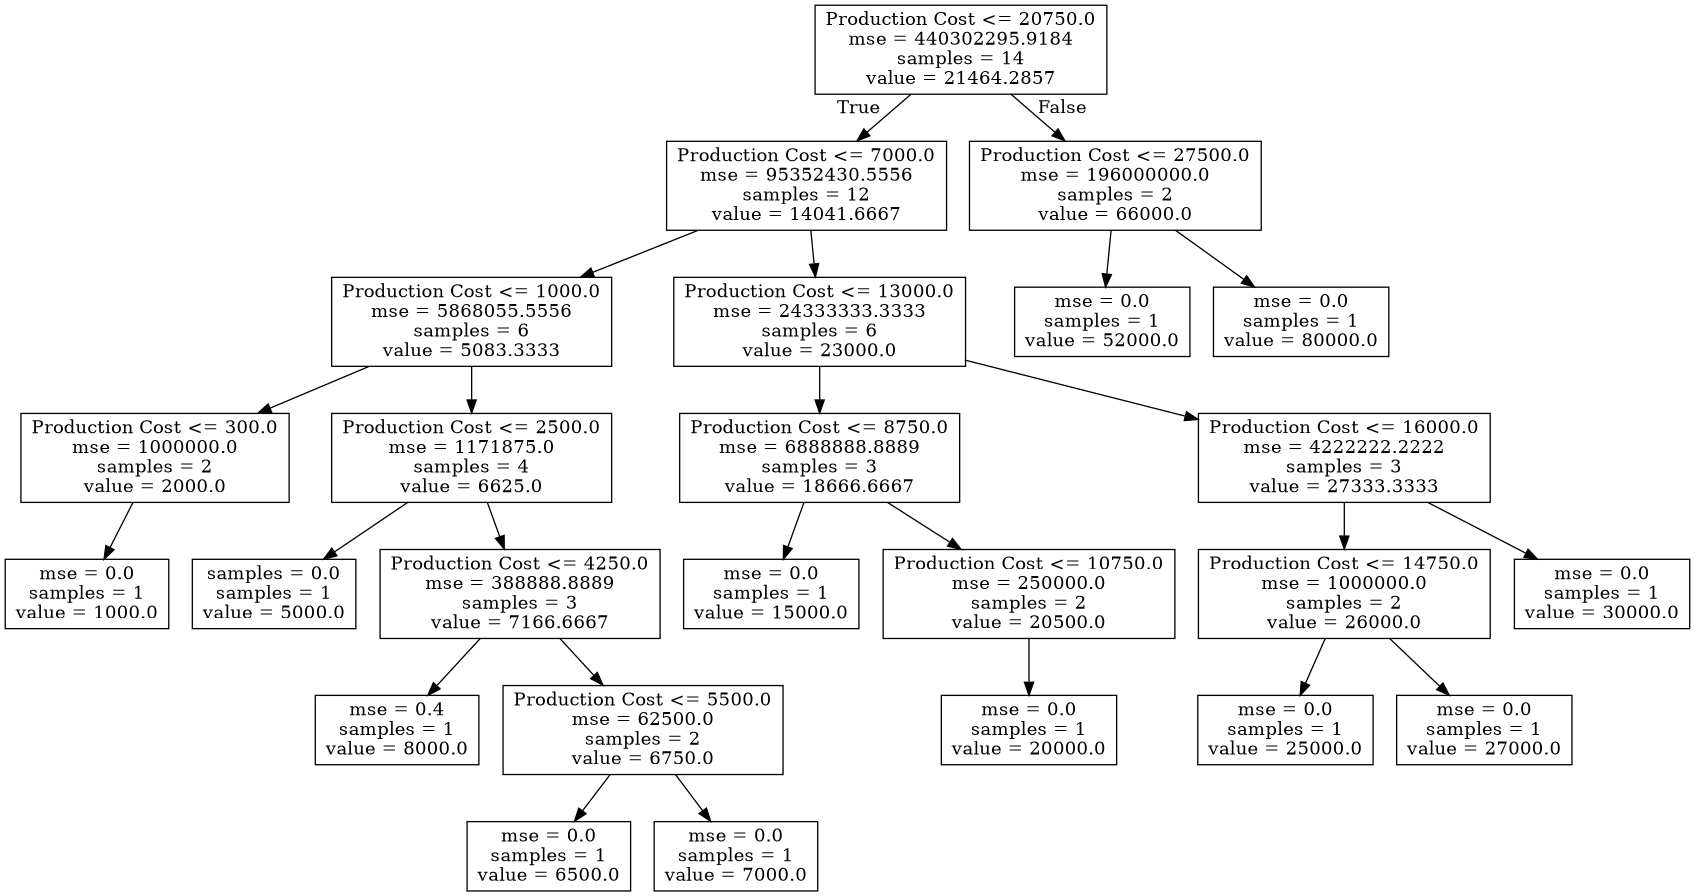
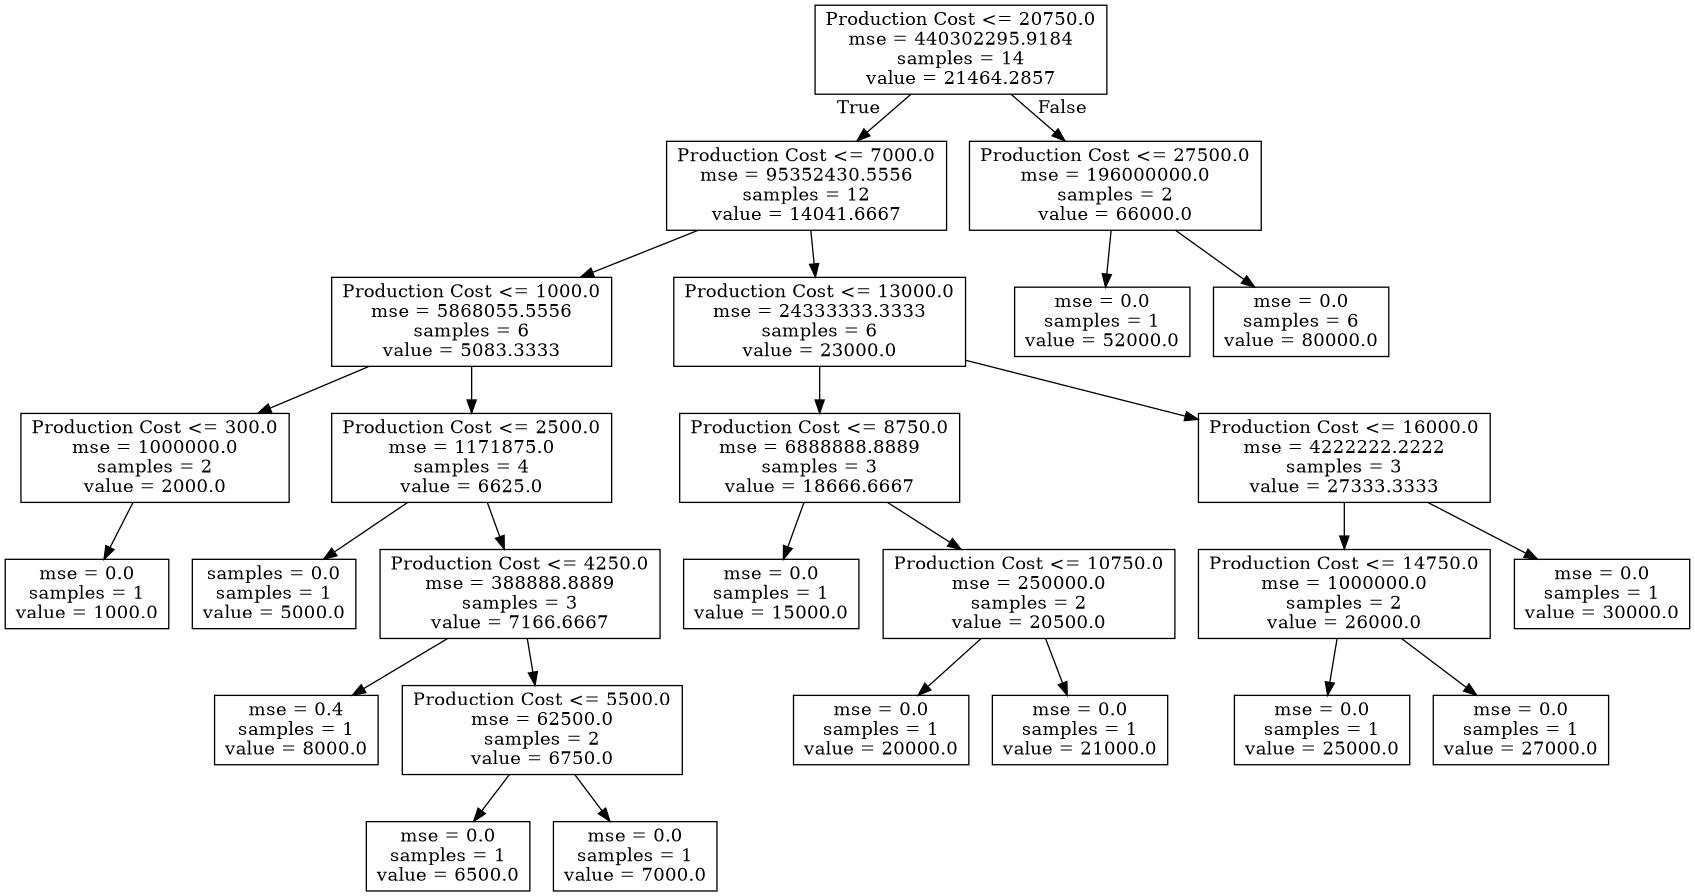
(1301, 322) -> (1301, 322)
none -> (1080, 730)
